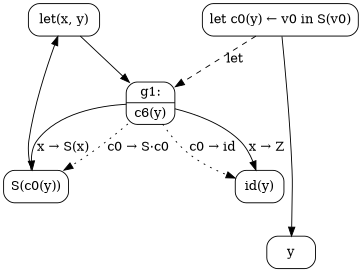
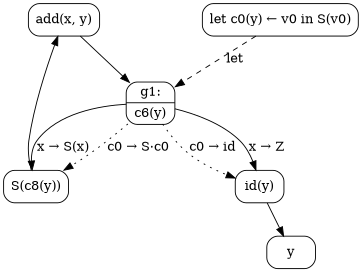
(64, 20) -> (64, 20)
(290, 132) -> (273, 215)
(36, 187) -> (36, 187)
